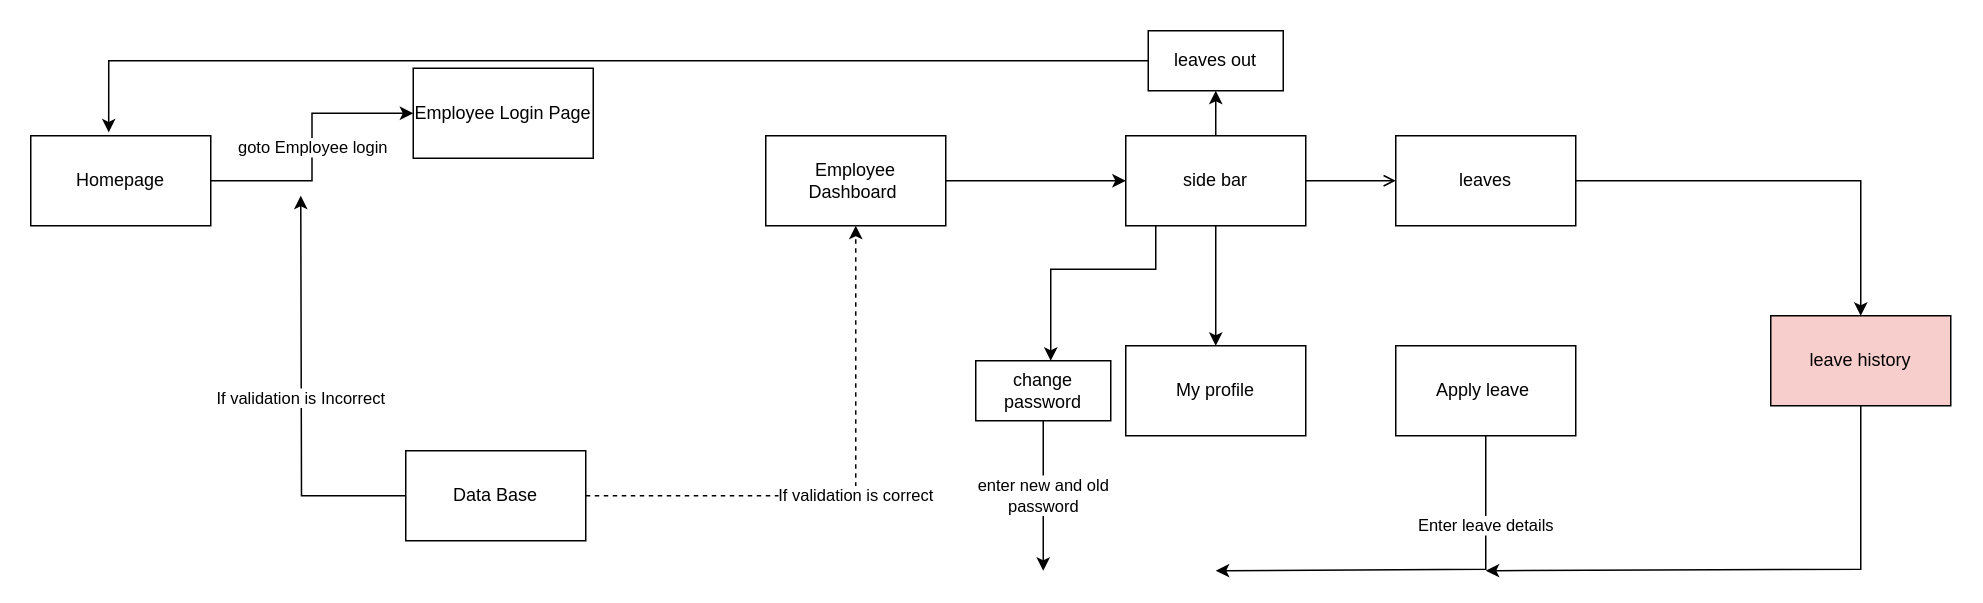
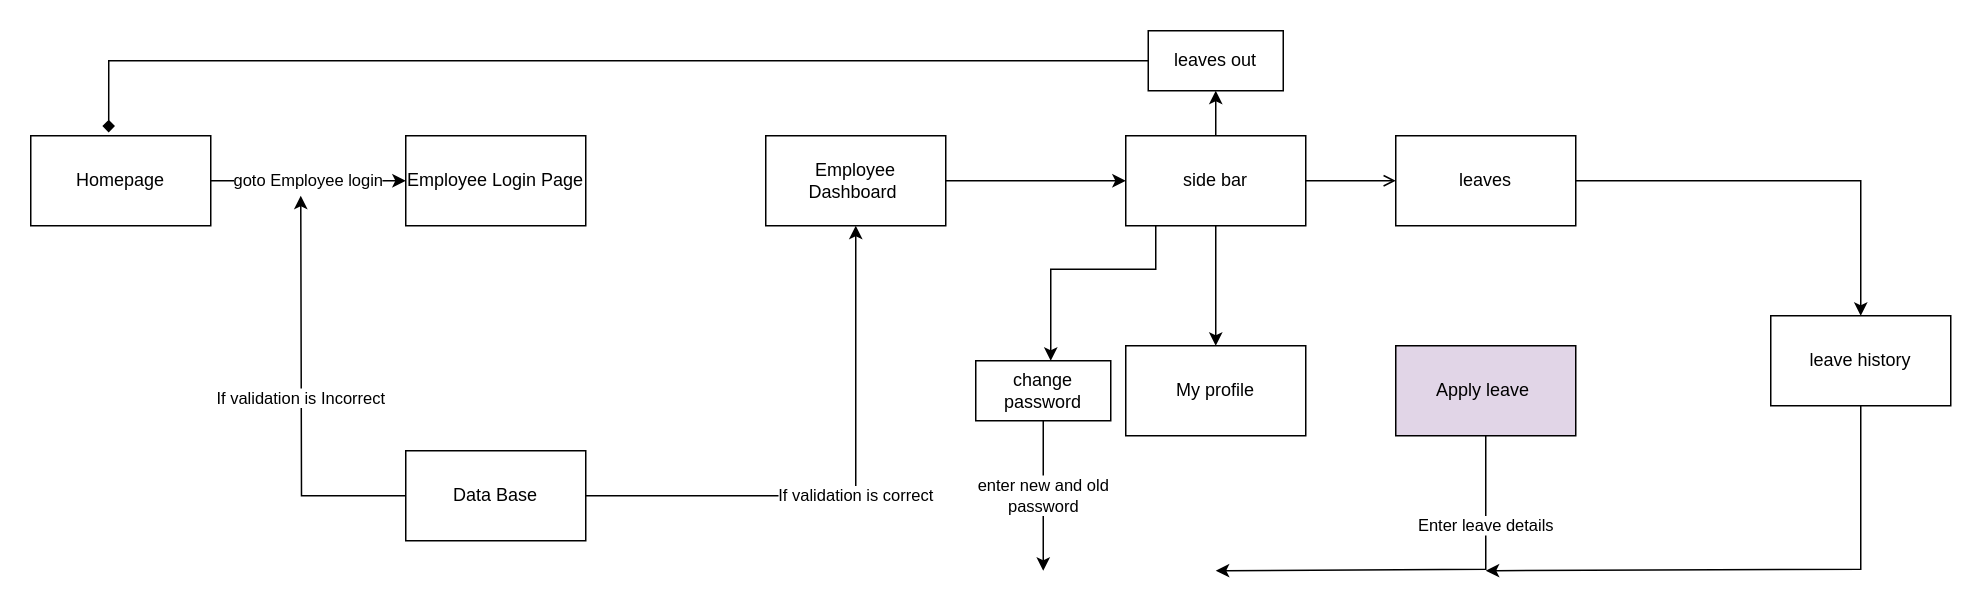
(503, 113) -> (496, 181)
(109, 121) -> (109, 120)
(856, 360) -> (856, 360)
(1861, 361) -> (1861, 361)
(1486, 391) -> (1486, 391)
